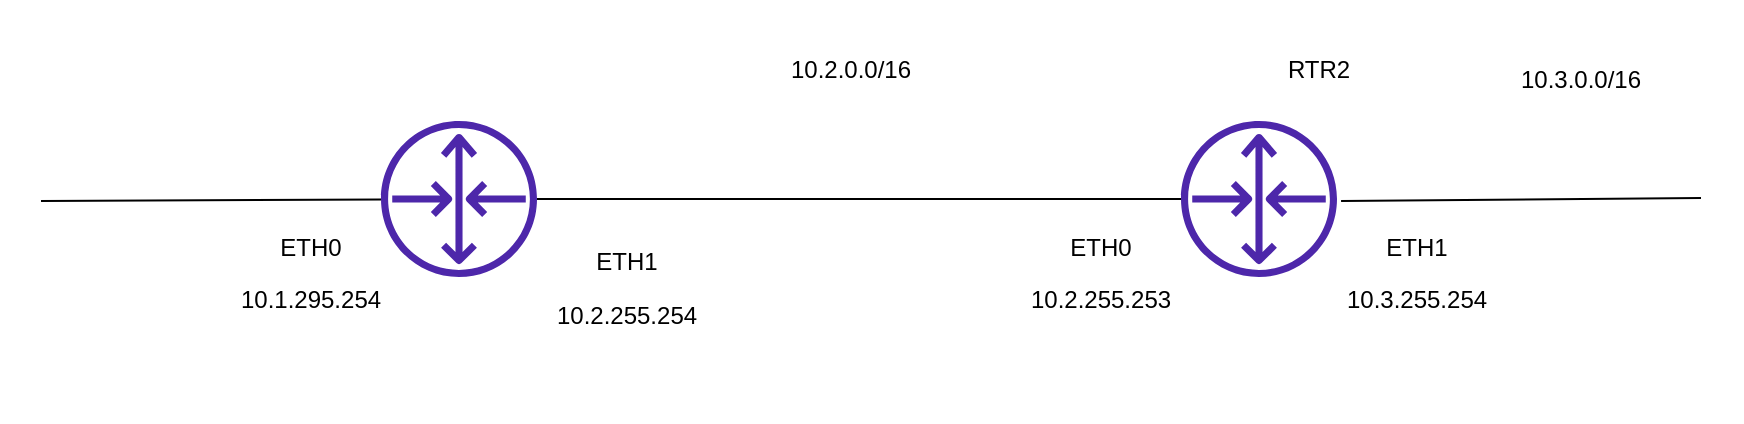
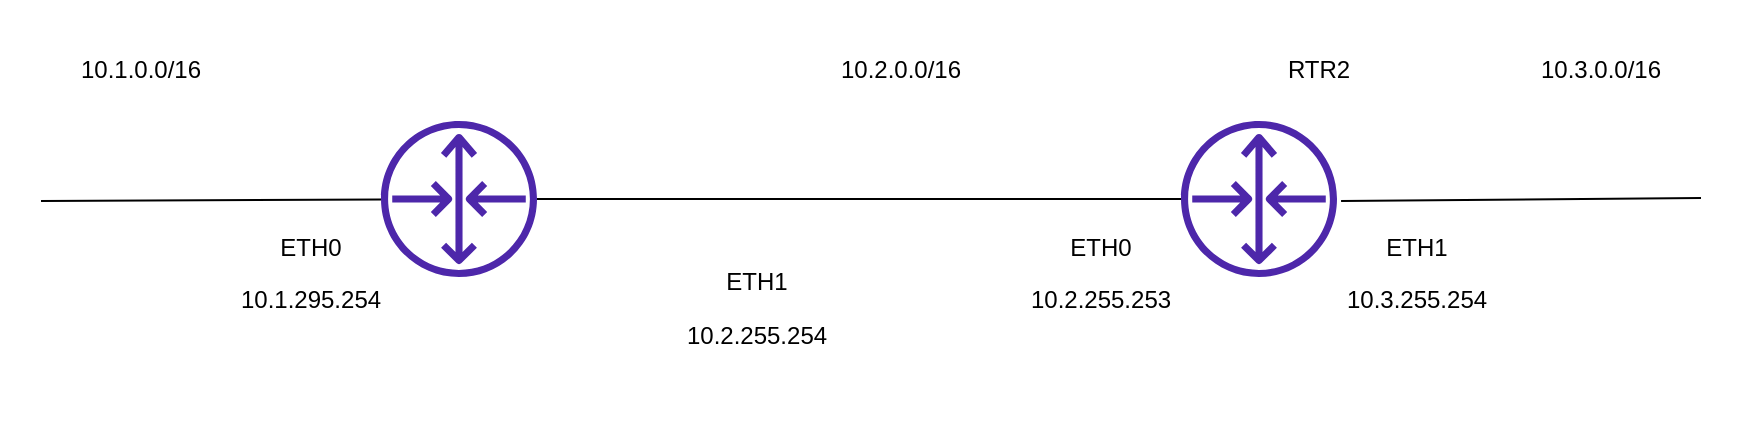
none -> (141, 71)
(851, 71) -> (901, 71)
(1581, 81) -> (1601, 71)
(627, 301) -> (757, 321)
